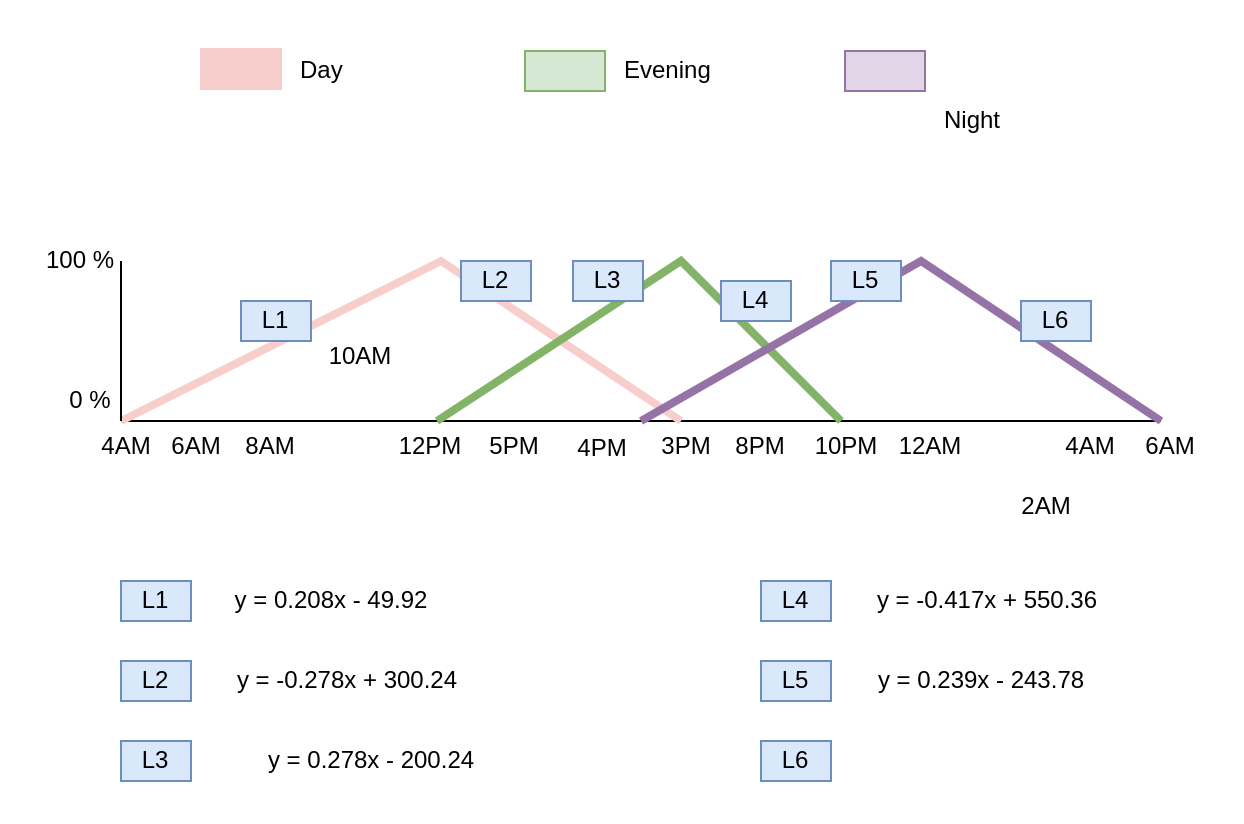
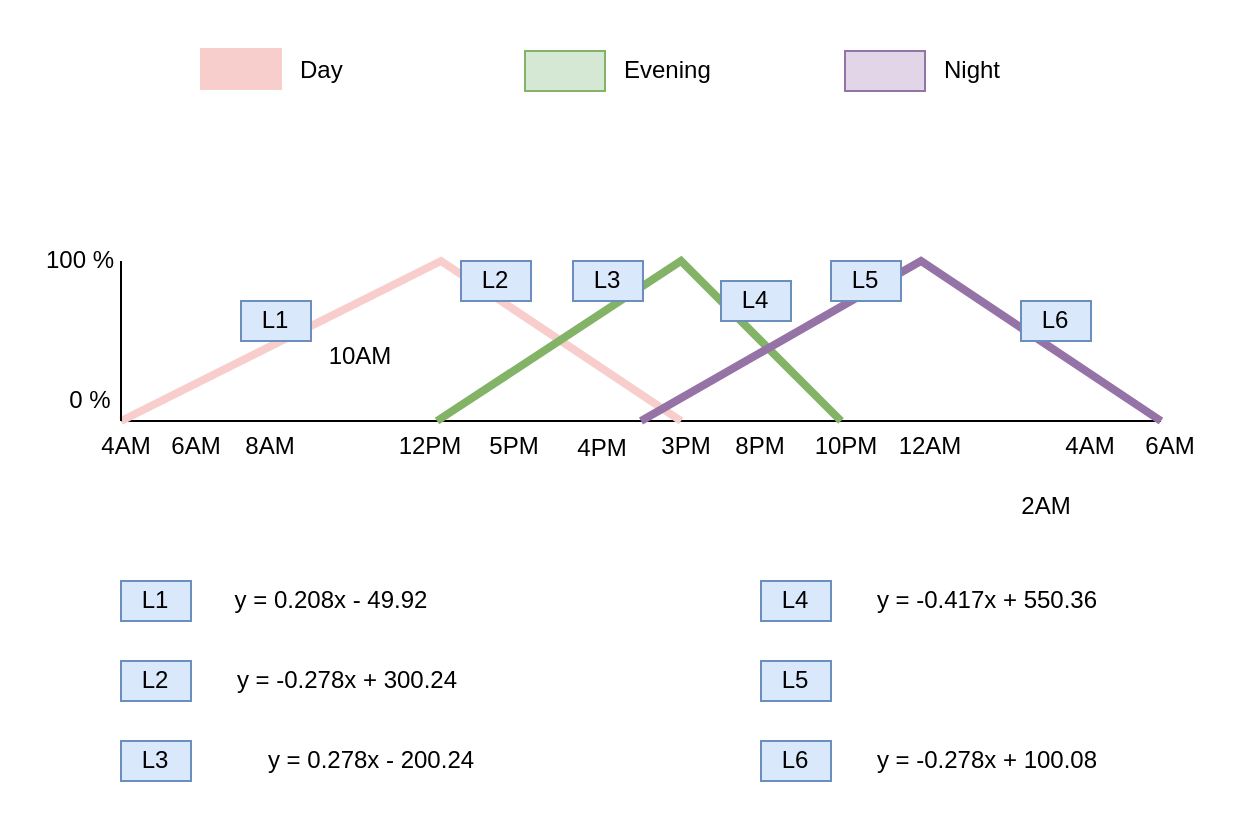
(1001, 121) -> (1001, 71)
(981, 681) -> none
none -> (987, 761)
